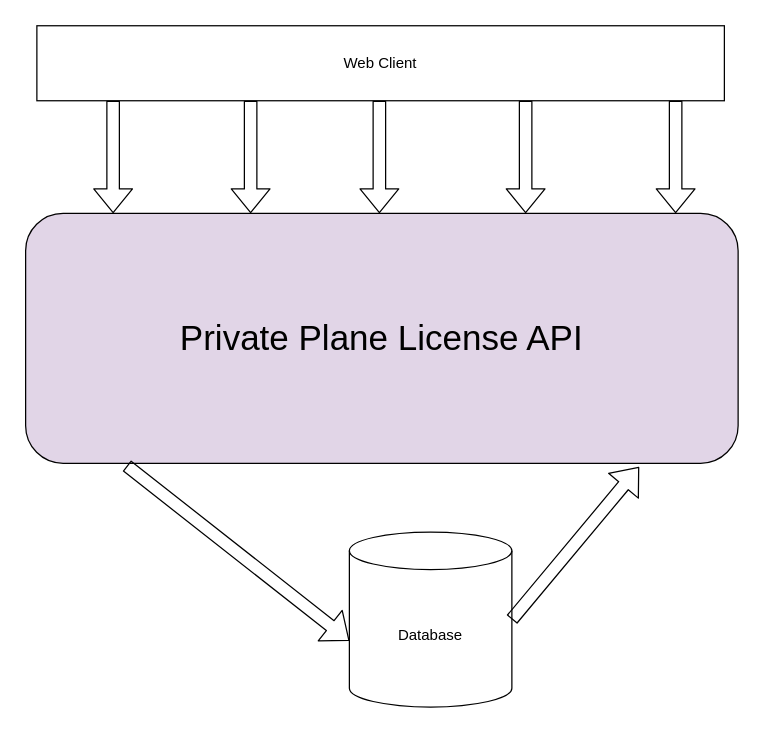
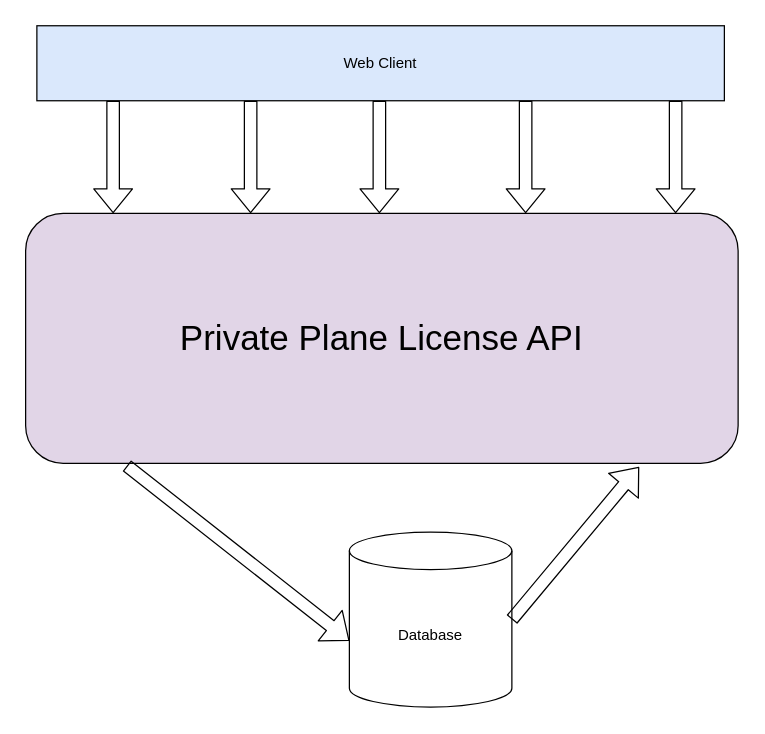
(381, 63) -> (381, 63)
